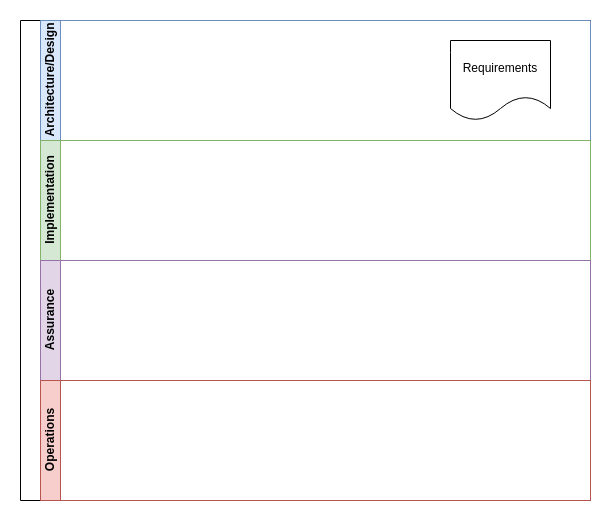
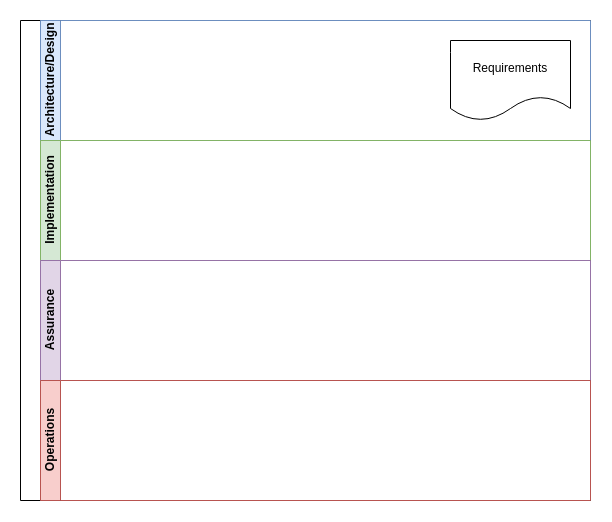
(501, 81) -> (511, 81)
